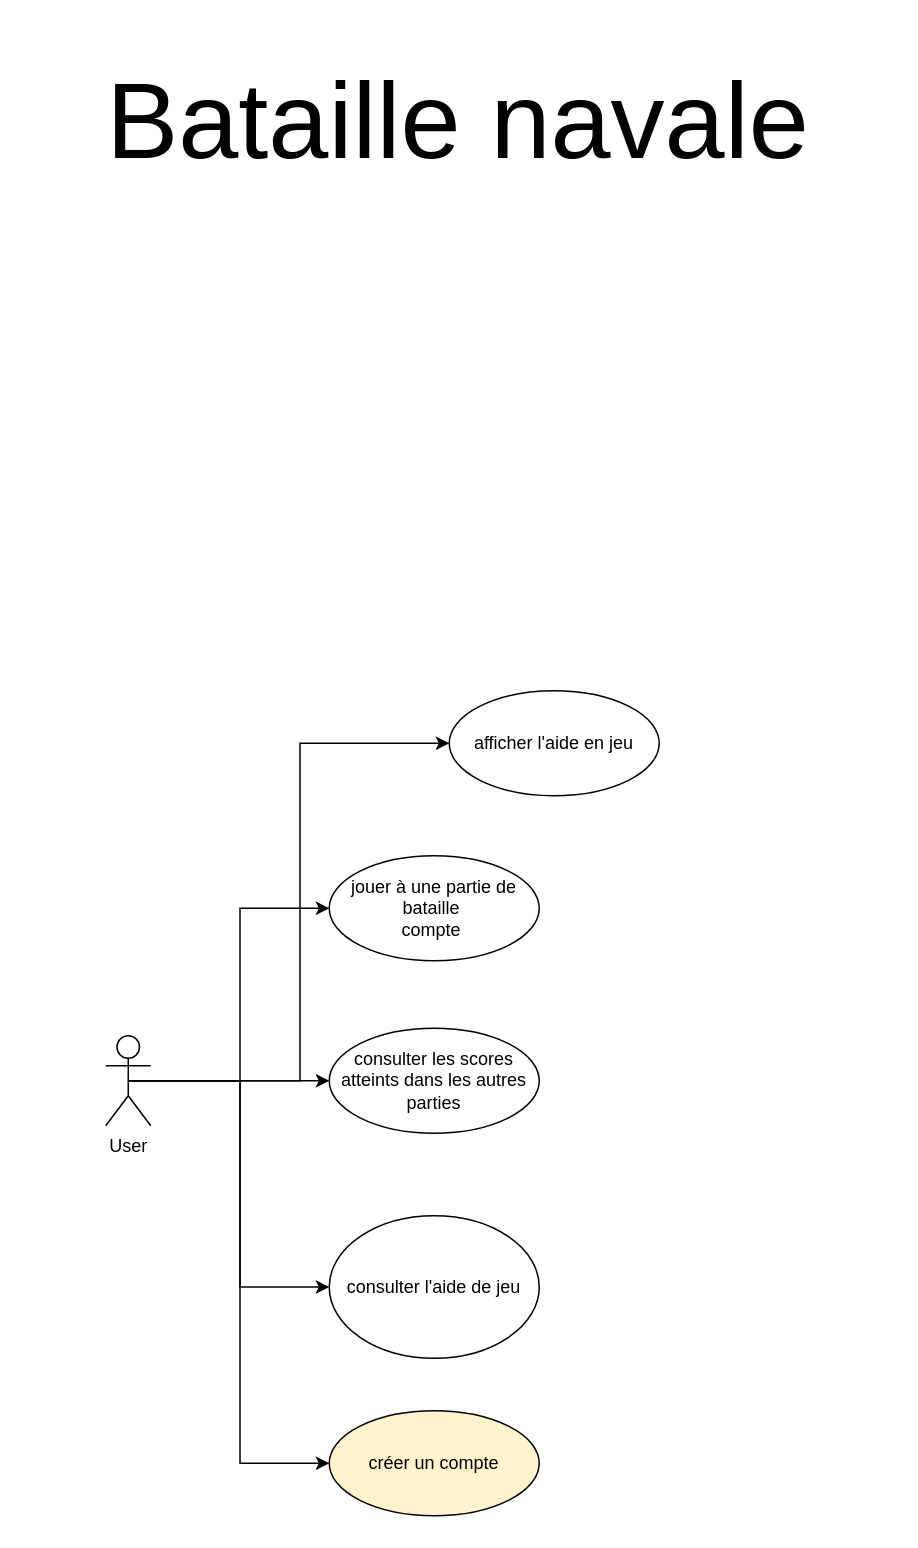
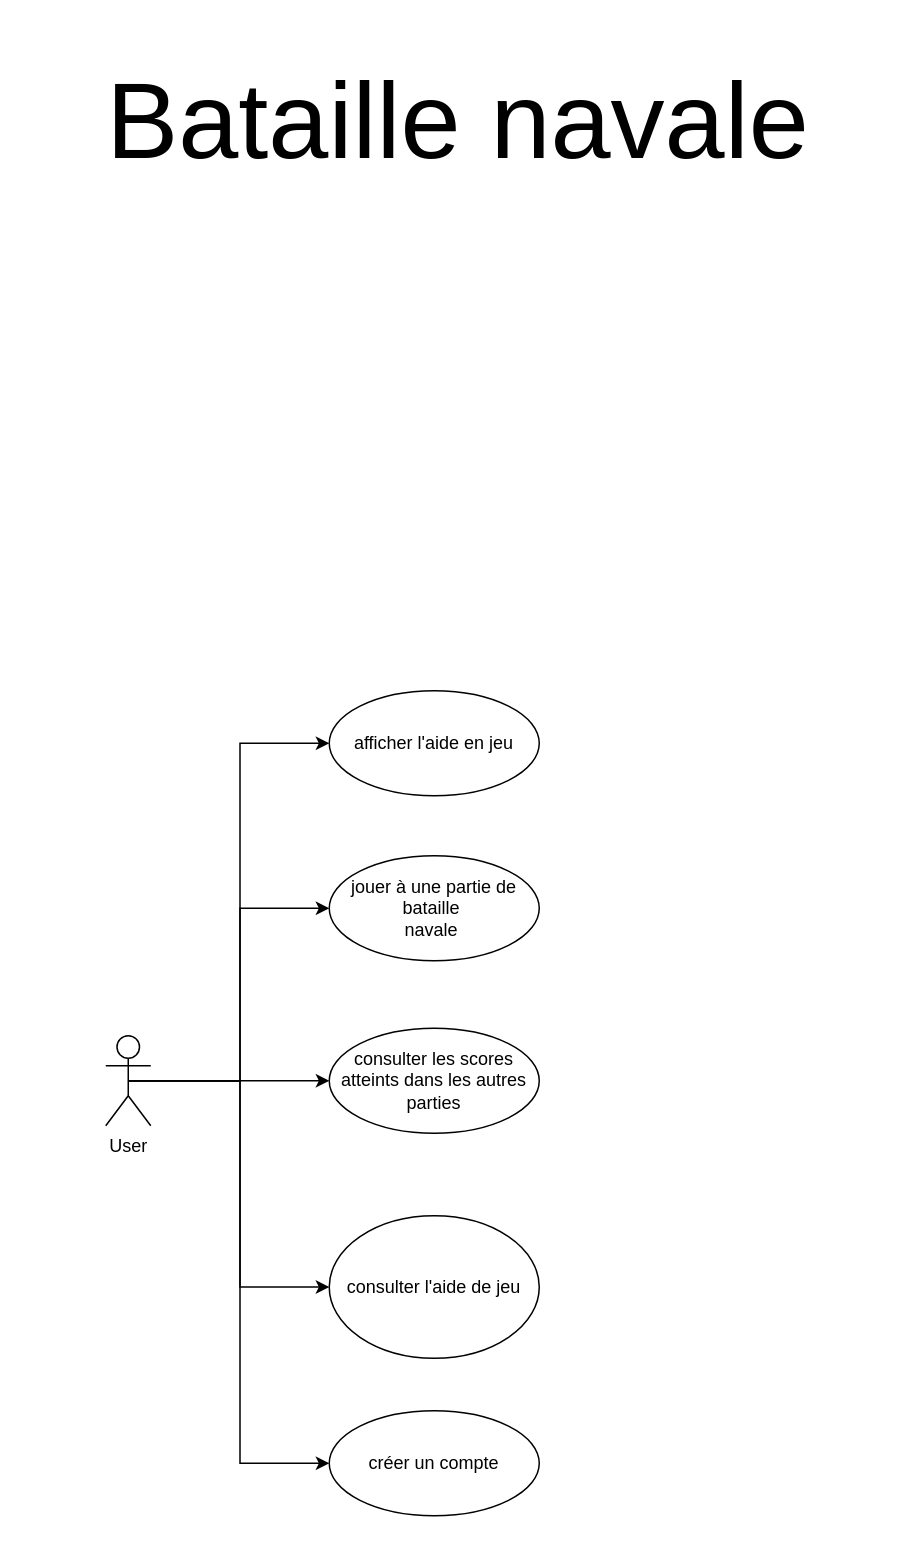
(554, 743) -> (434, 743)
(434, 908) -> (434, 908)
(434, 1463) -> (434, 1463)
